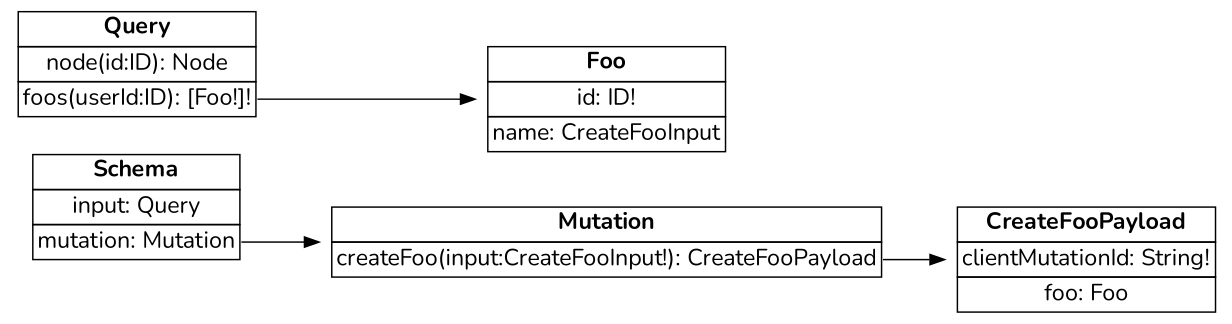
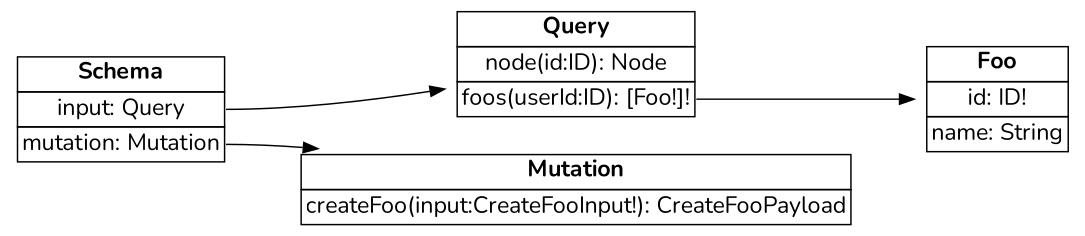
none -> (328, 104)
(607, 133) -> (998, 133)
(1086, 260) -> none
